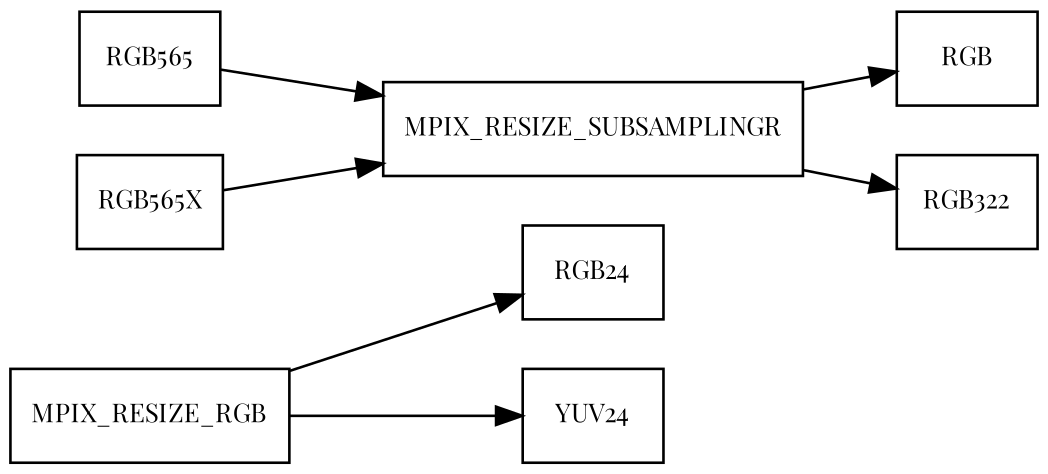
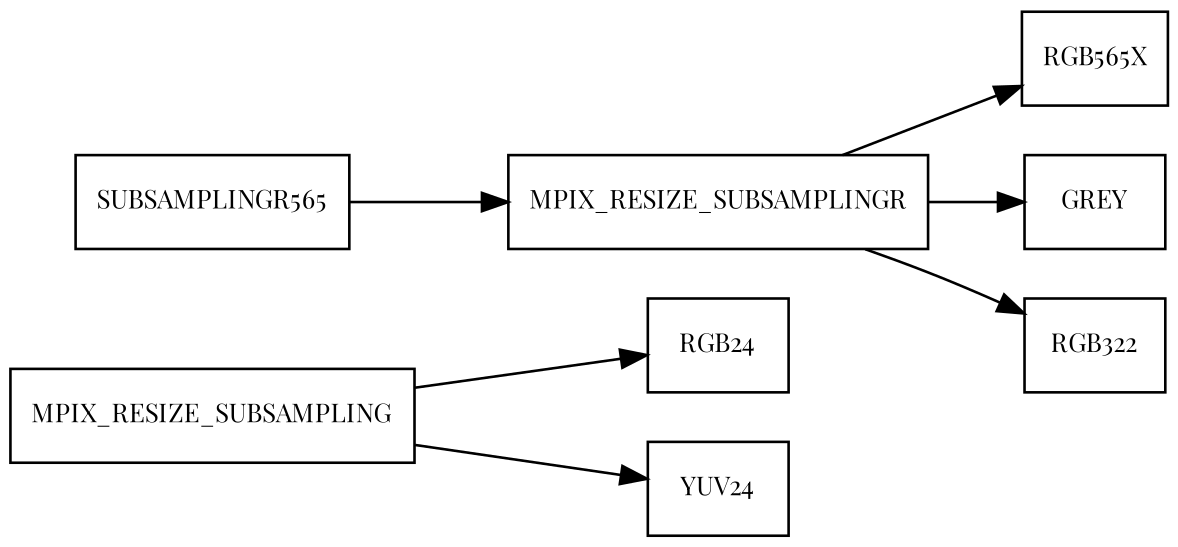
(150, 59) -> (212, 202)
(967, 59) -> (1095, 202)
(290, 179) -> (919, 125)
(150, 416) -> (212, 416)
